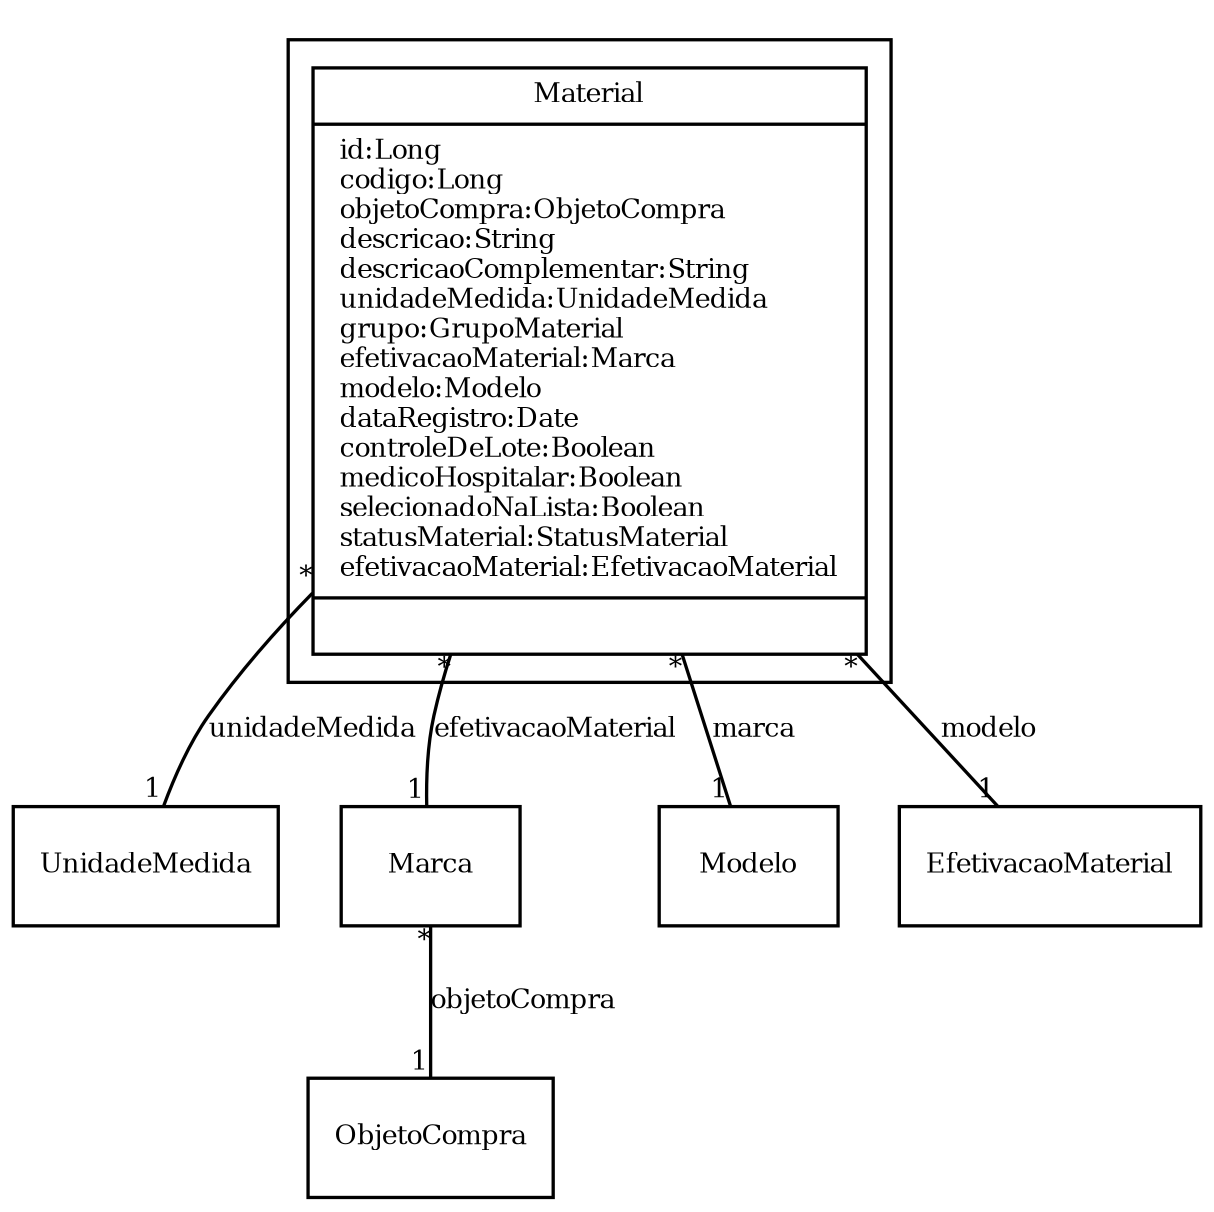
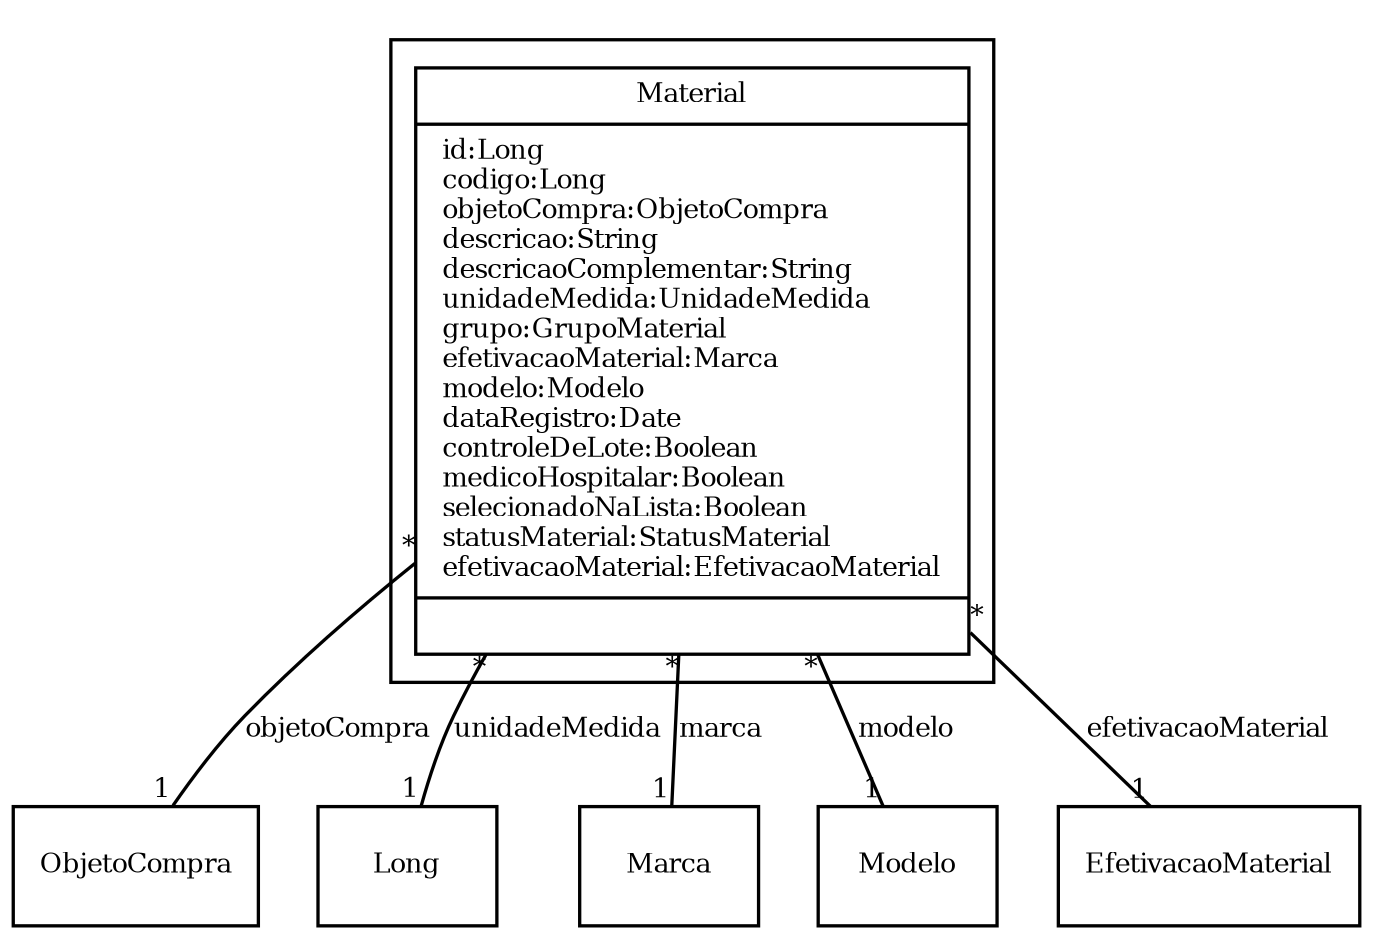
(555, 730) -> (720, 730)
(754, 730) -> (906, 730)
(989, 730) -> (1207, 730)
(146, 866) -> (407, 866)
(431, 1003) -> (285, 676)
